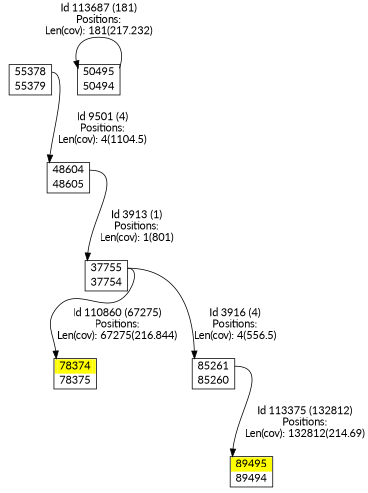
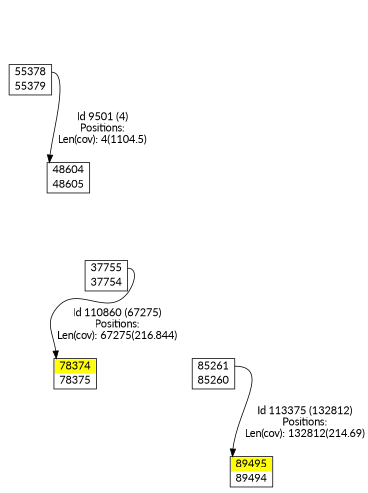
(99, 80) -> none
(101, 207) -> none
(179, 294) -> none
